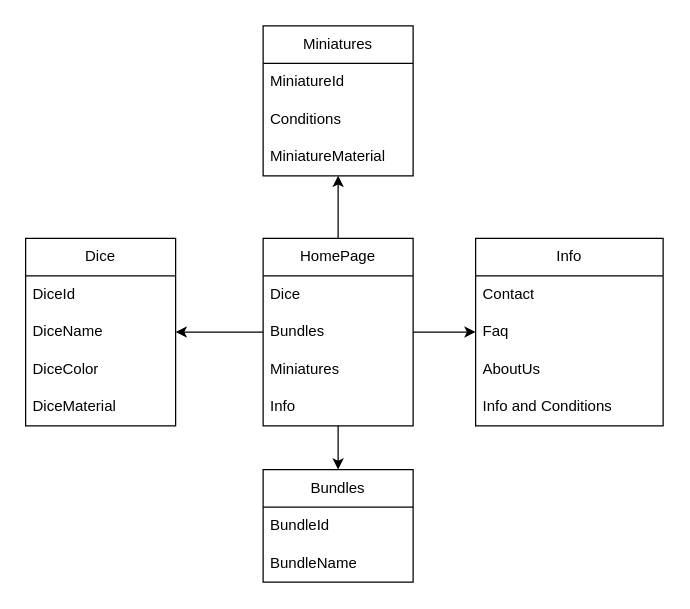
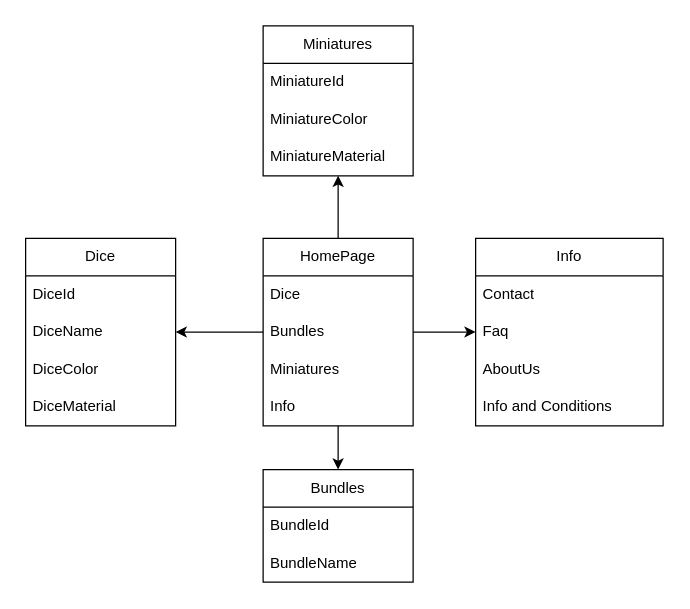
(309, 119) -> (324, 119)
